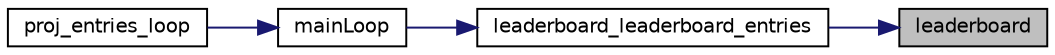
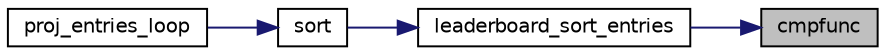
(342, 28) -> (313, 28)
(653, 28) -> (554, 28)
(973, 28) -> (819, 28)
